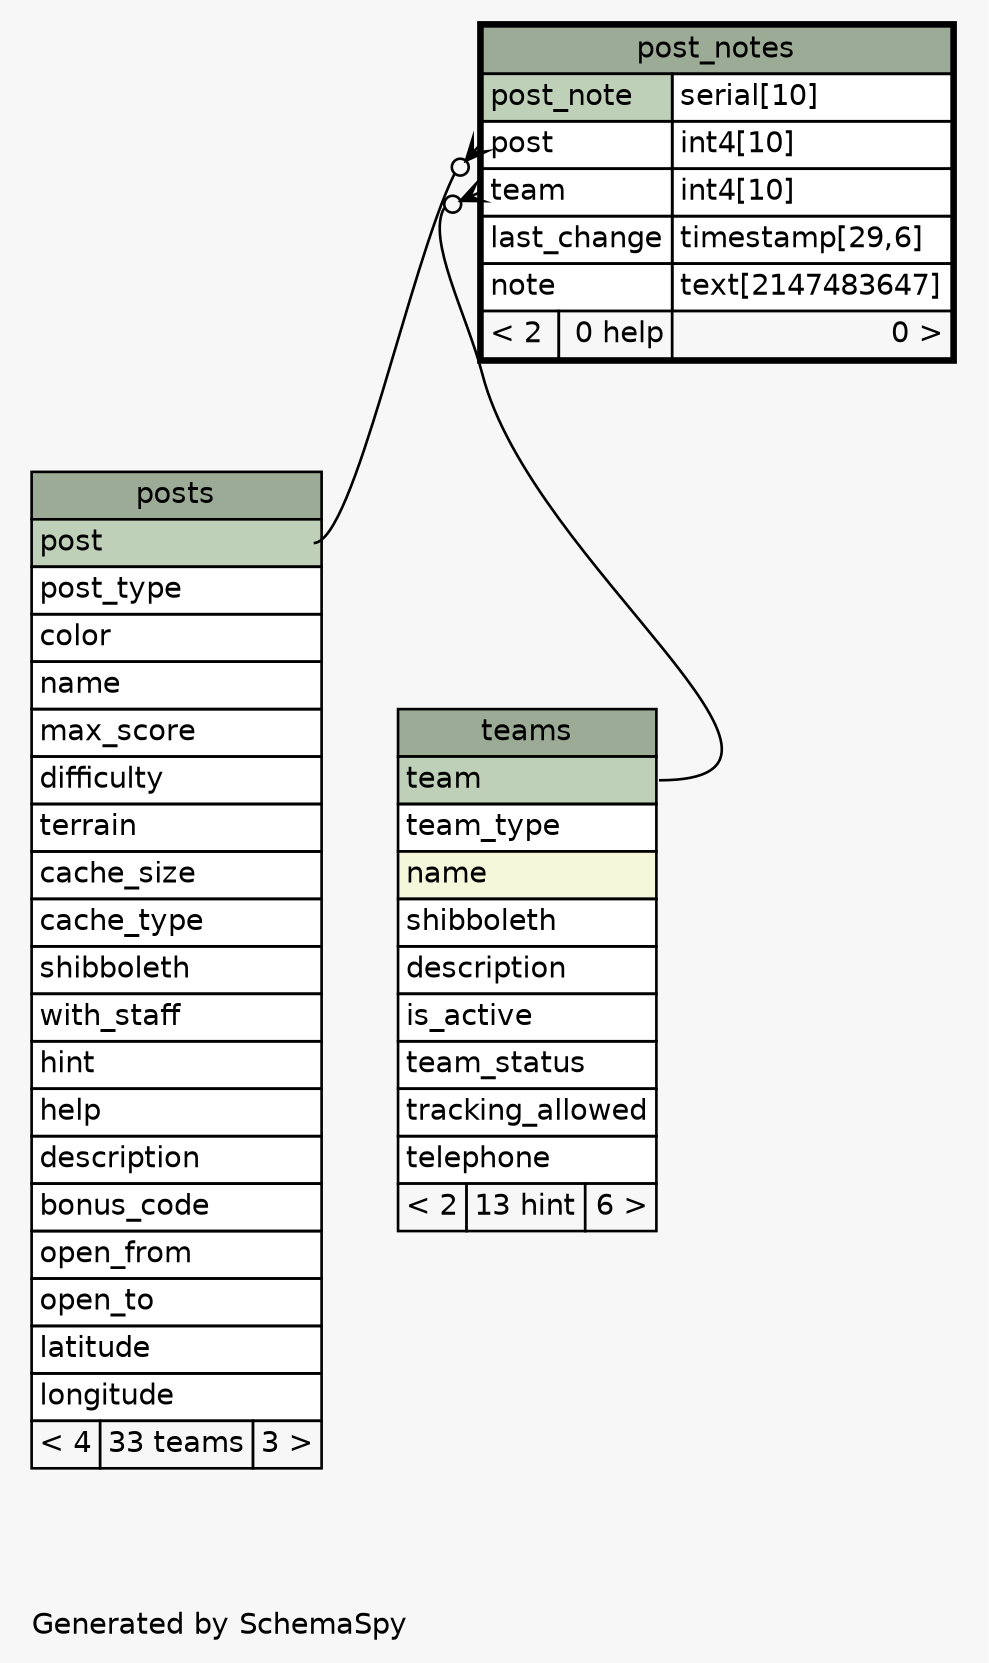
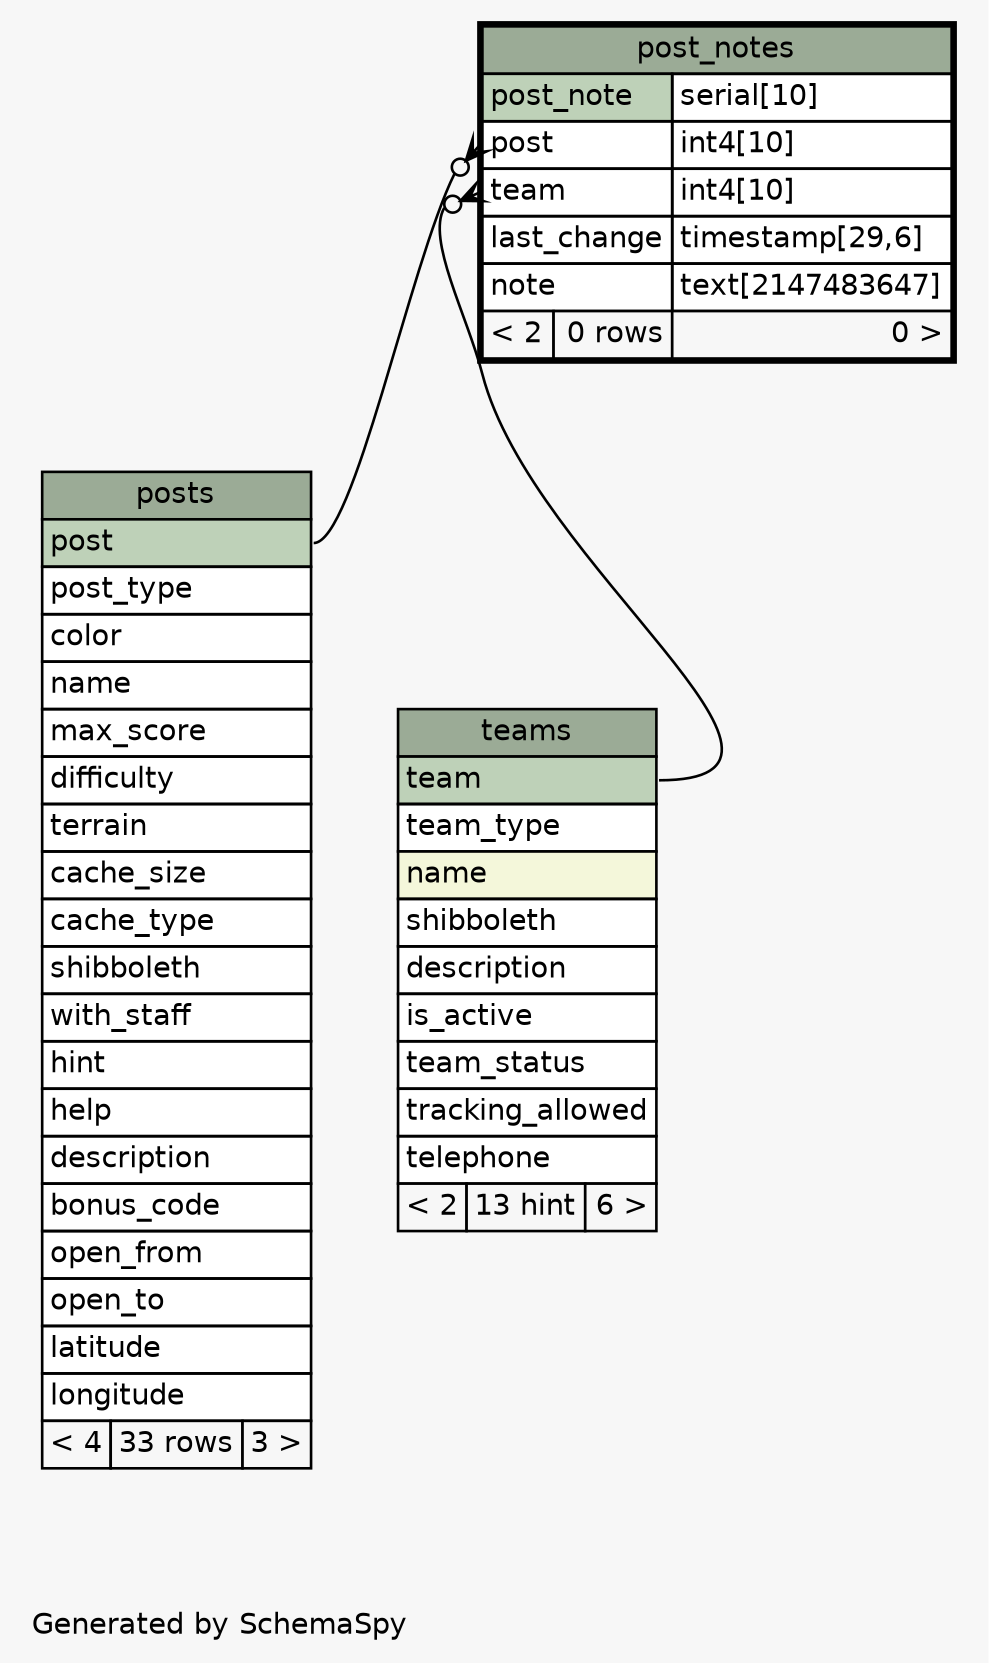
(619, 333) -> (616, 333)
(177, 1443) -> (177, 1443)
